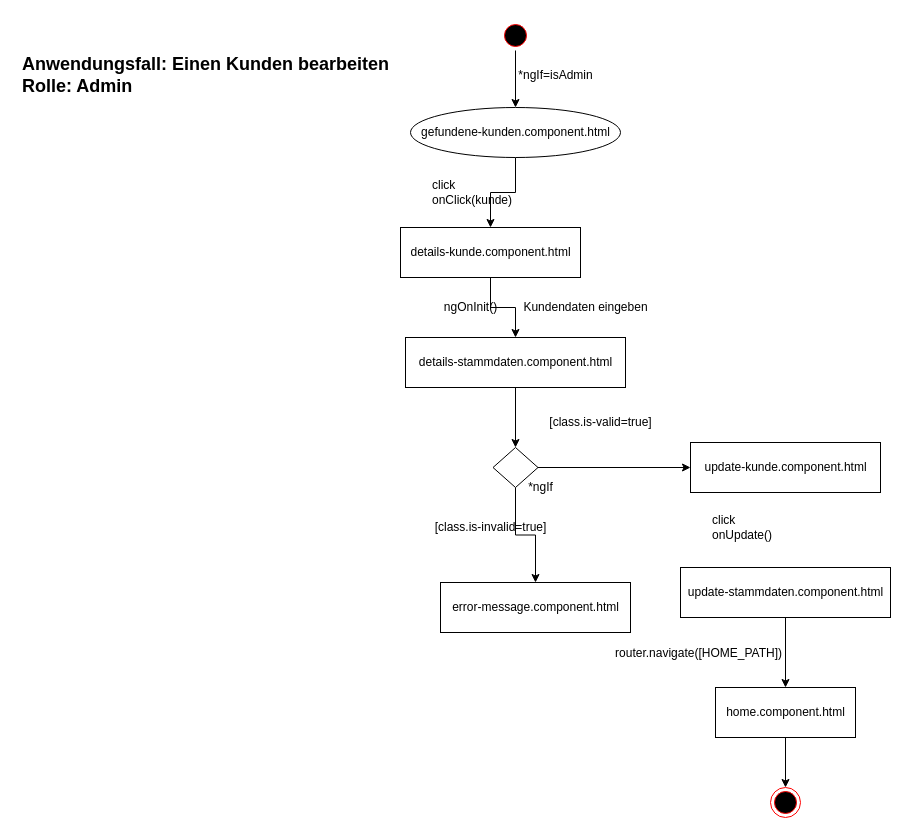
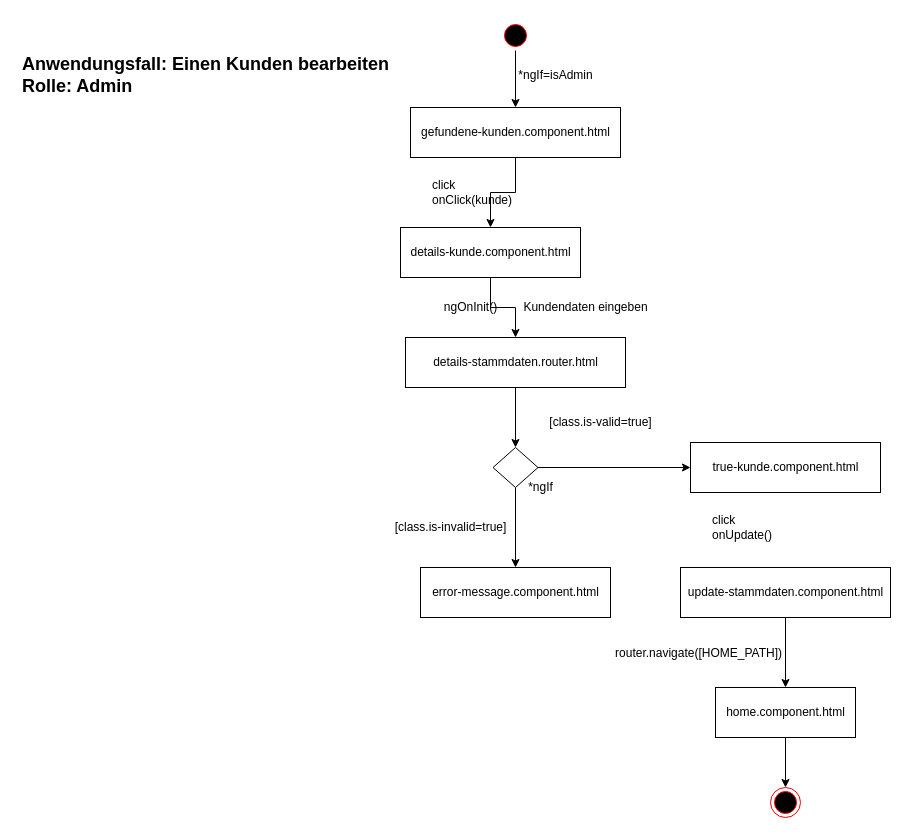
(516, 133) -> (516, 133)
(516, 363) -> (516, 363)
(786, 468) -> (786, 468)
(491, 528) -> (451, 528)
(536, 608) -> (516, 593)
